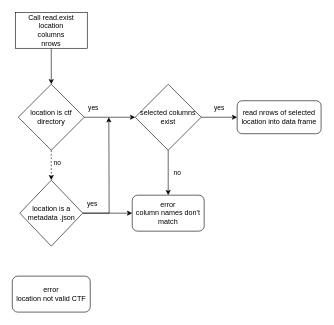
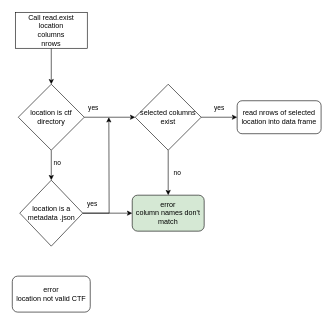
(51, 163) -> (51, 163)
(168, 213) -> (168, 213)
